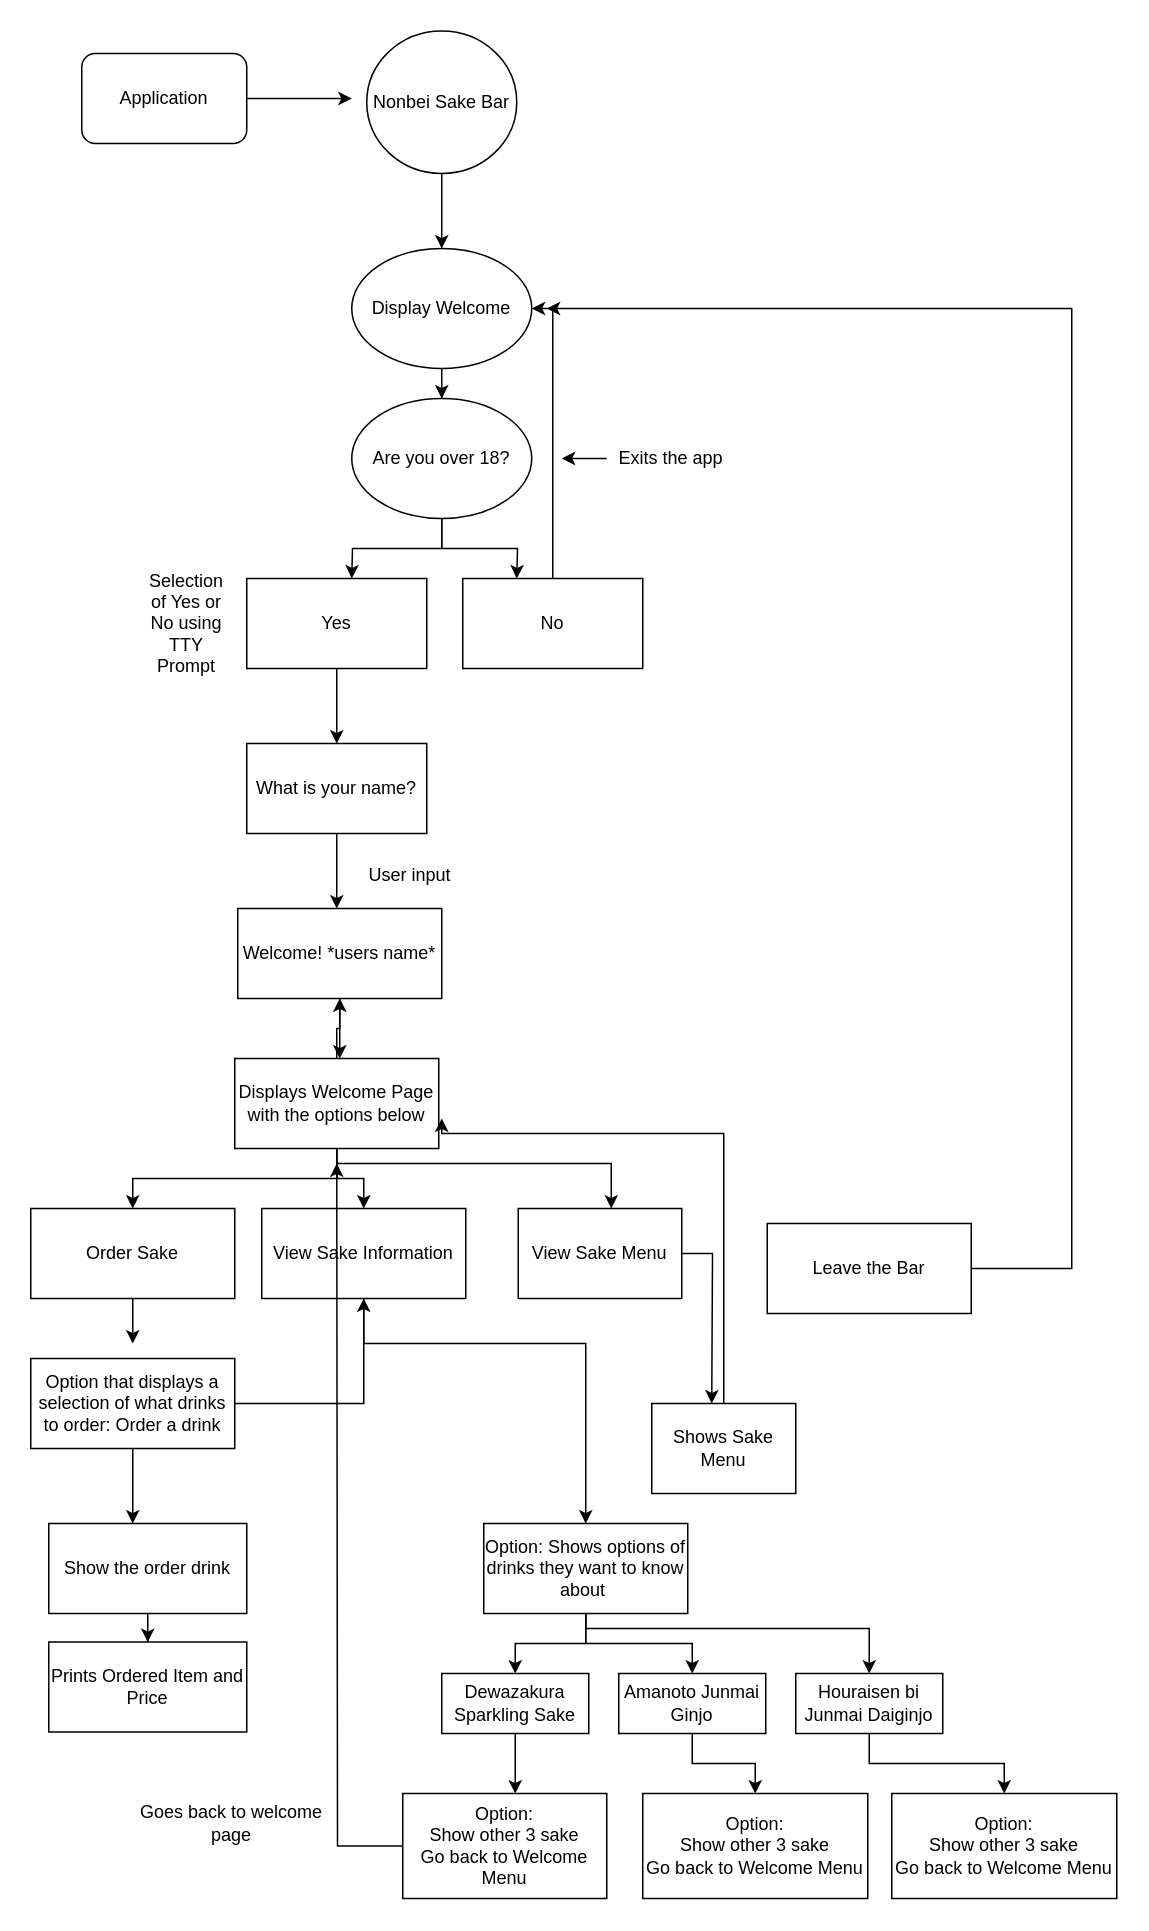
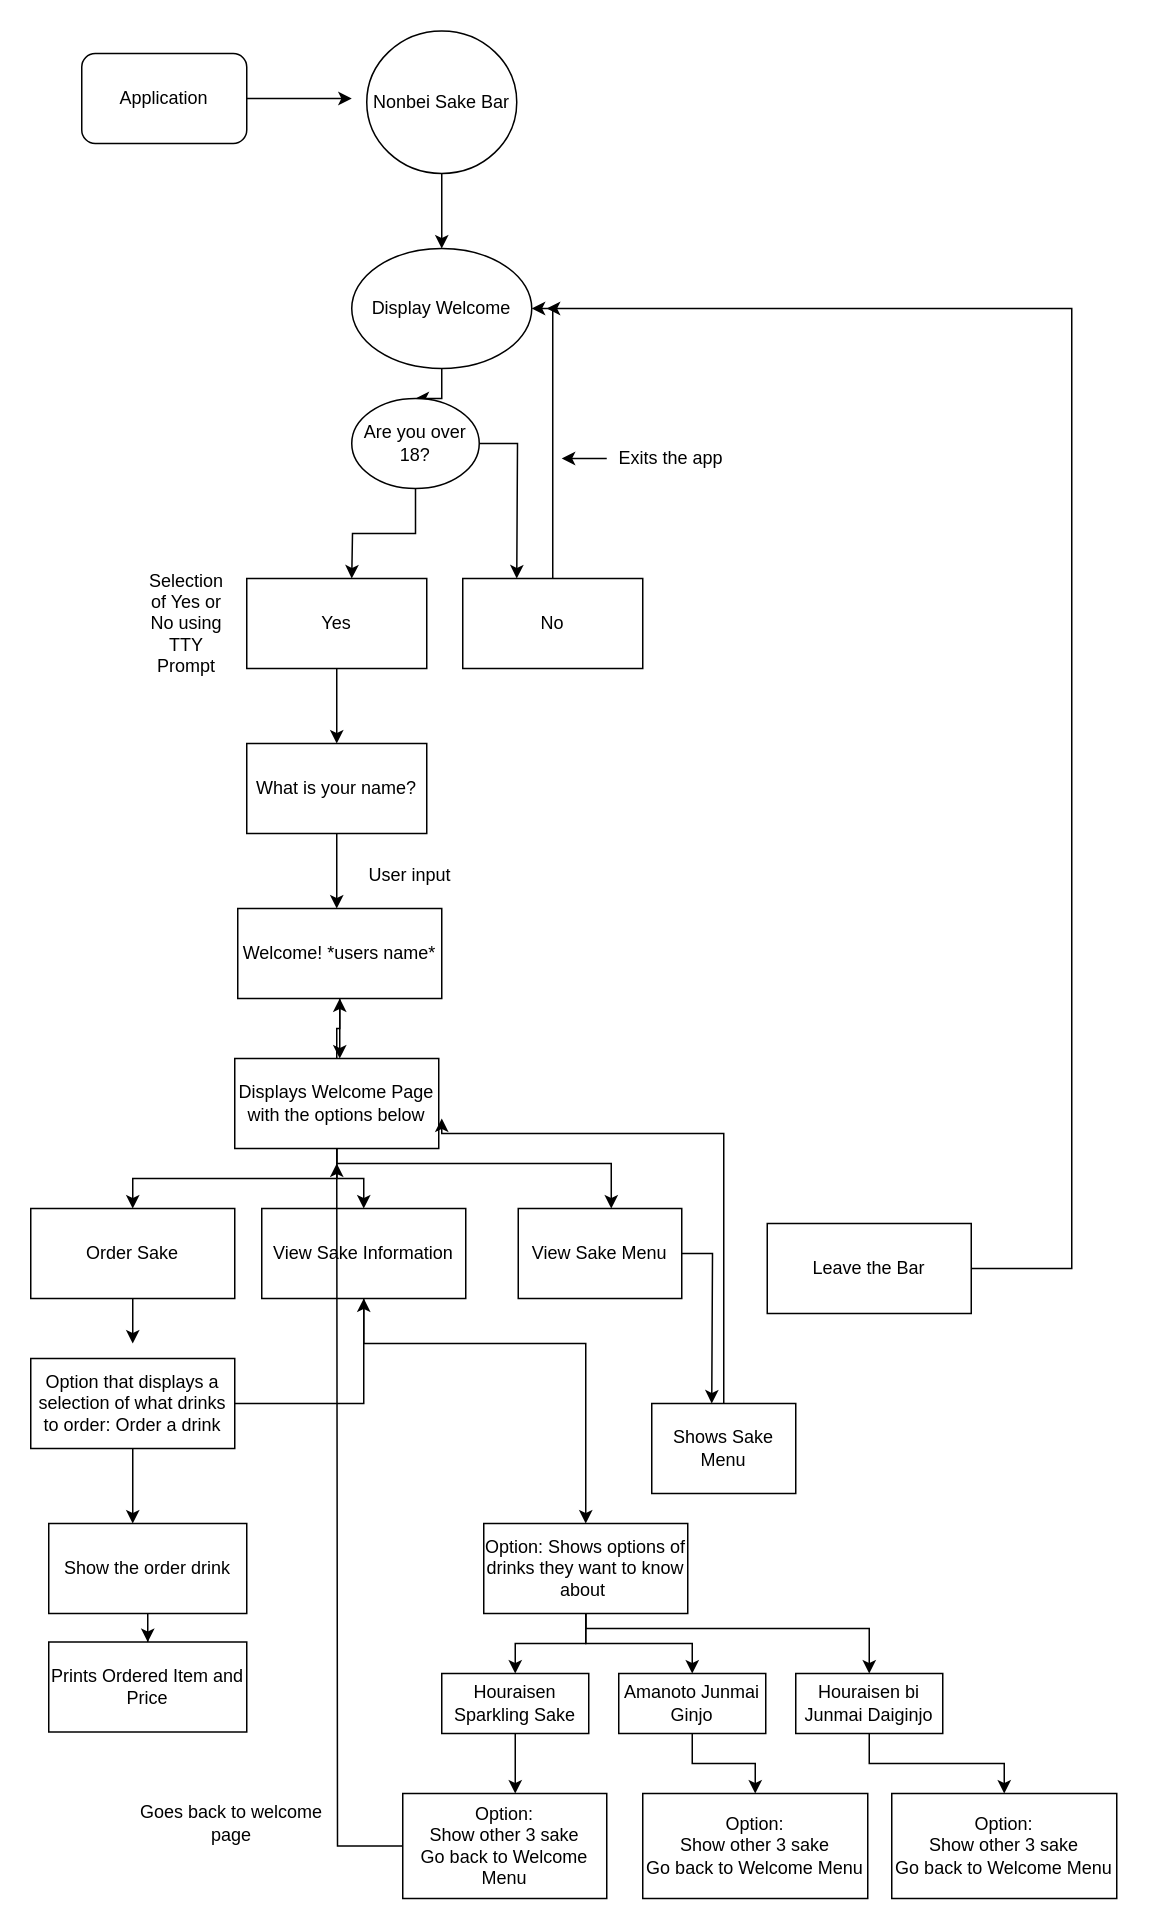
(442, 458) -> (416, 443)
(515, 1703) -> (515, 1703)
